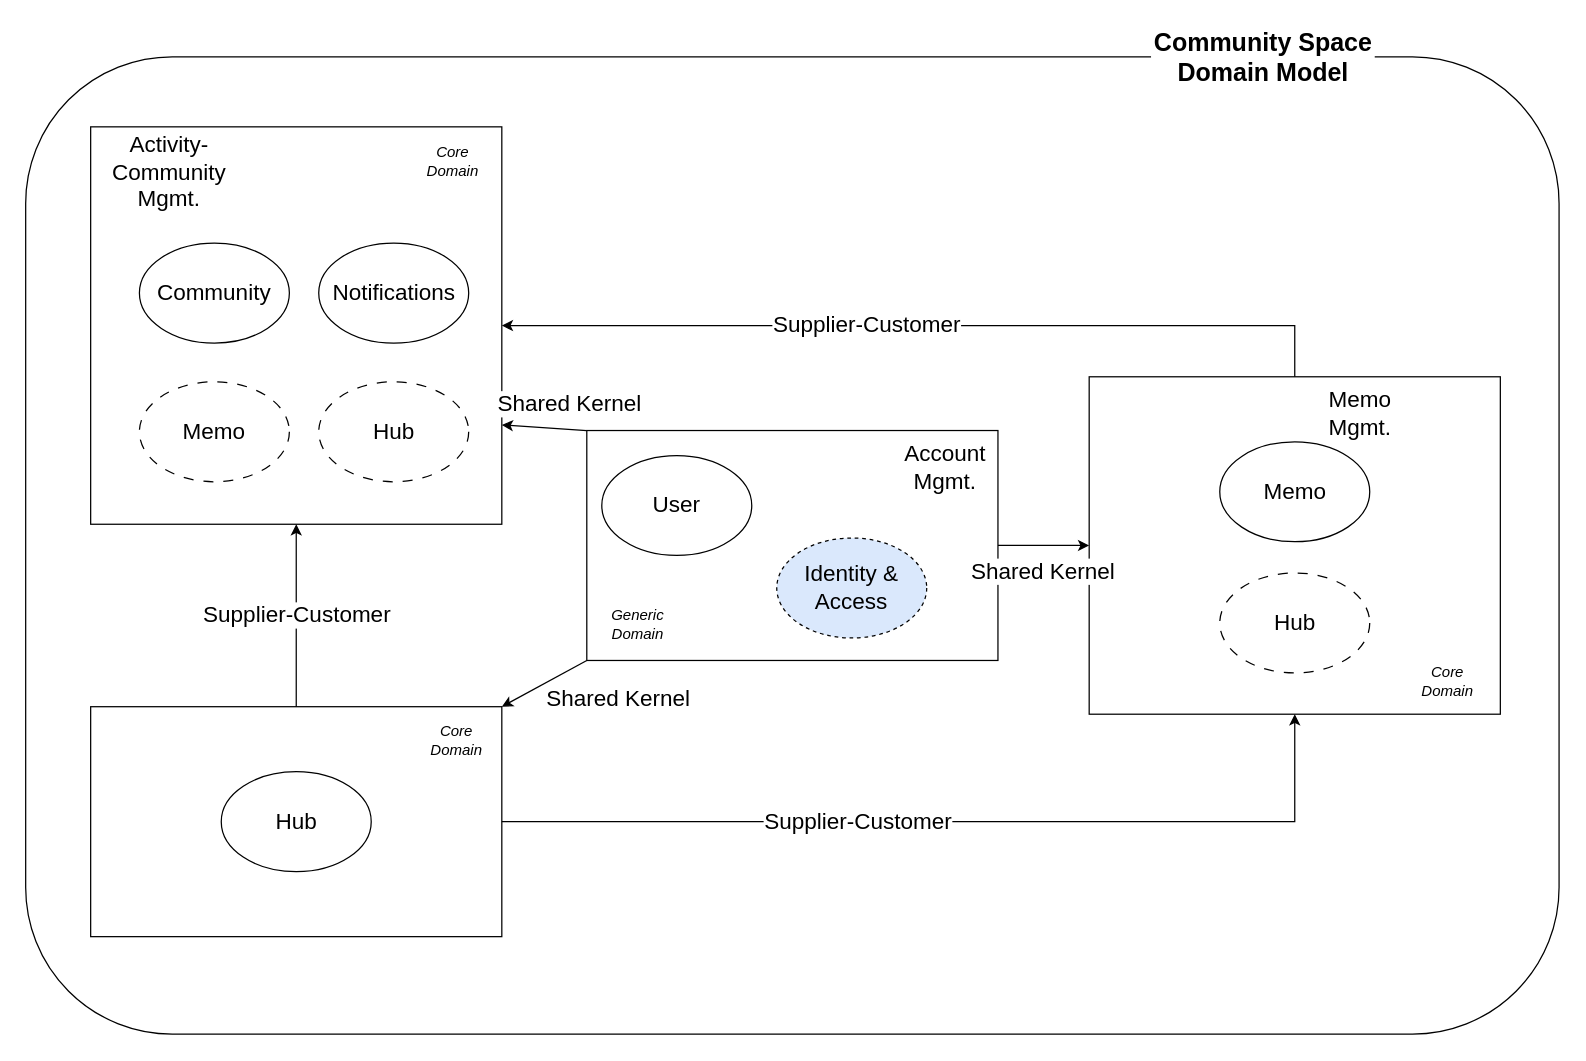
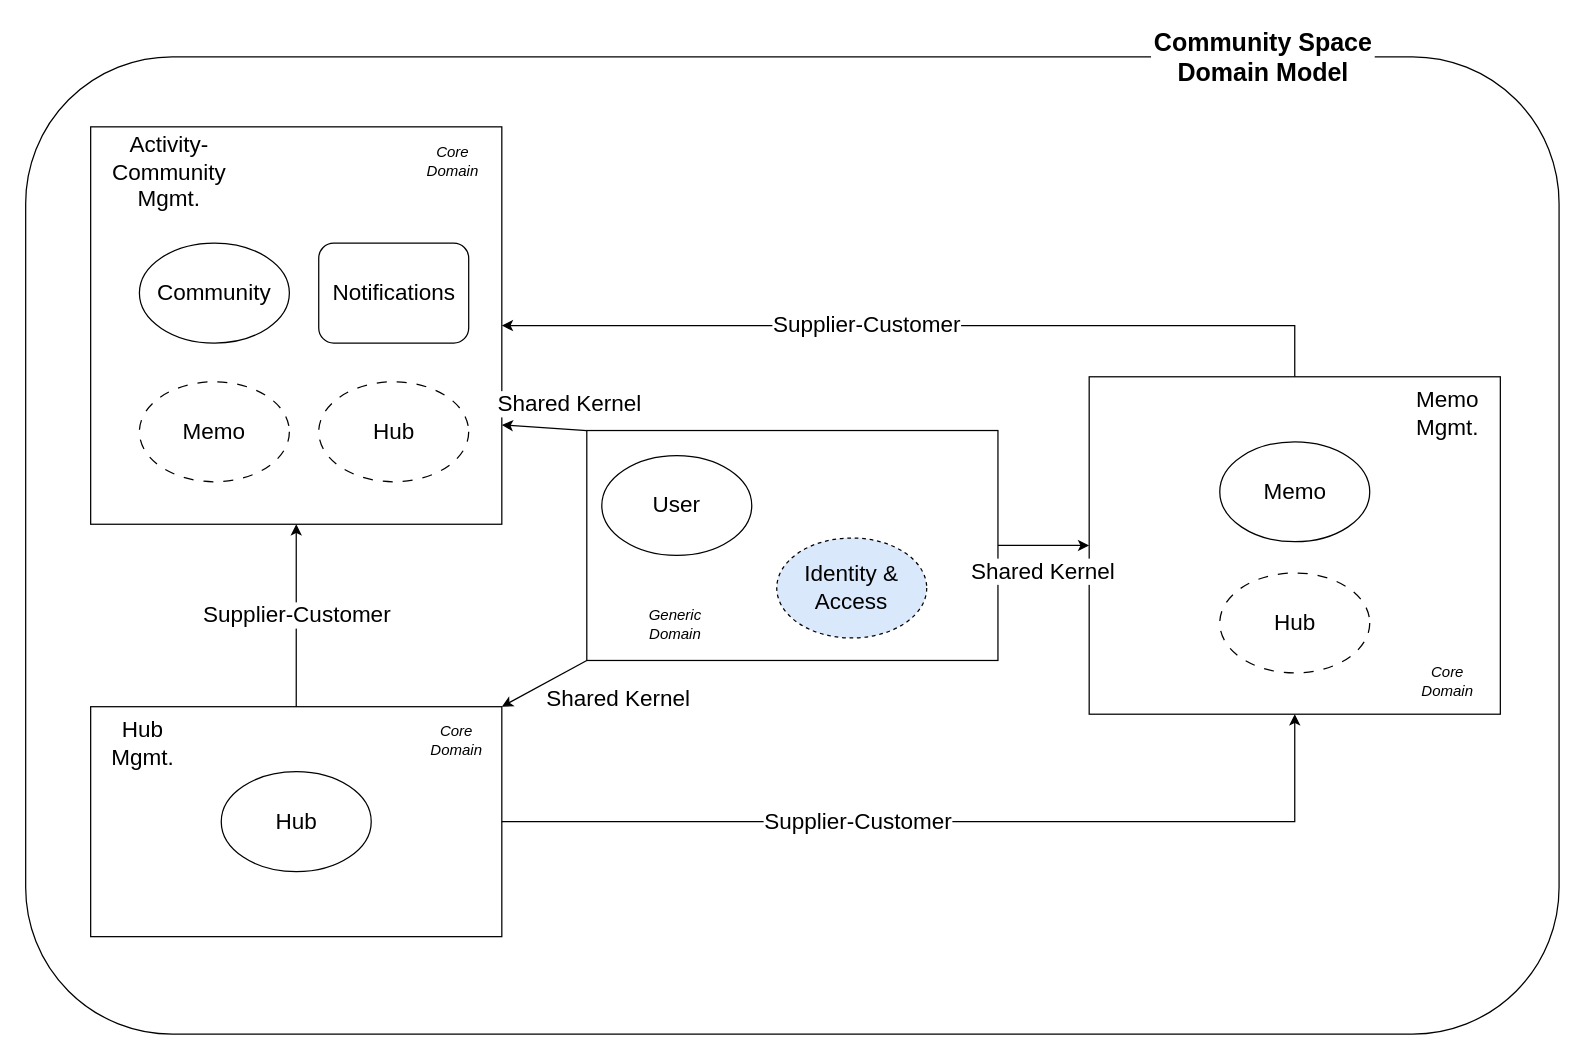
(394, 293) -> (394, 293)
(1361, 414) -> (1448, 414)
(946, 468) -> none
(638, 624) -> (676, 624)
none -> (143, 744)
